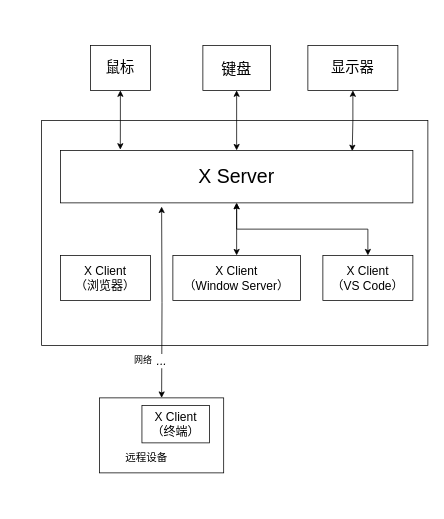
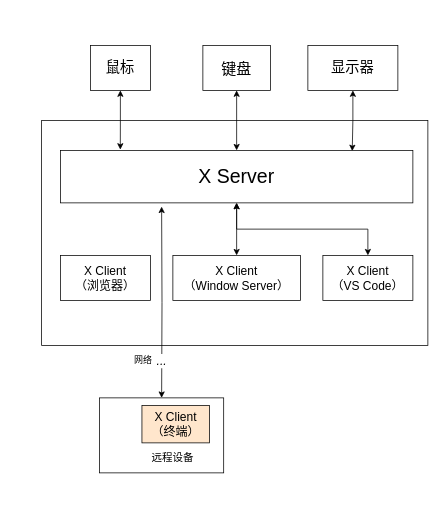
(176, 424) -> (176, 424)
(146, 458) -> (173, 458)
